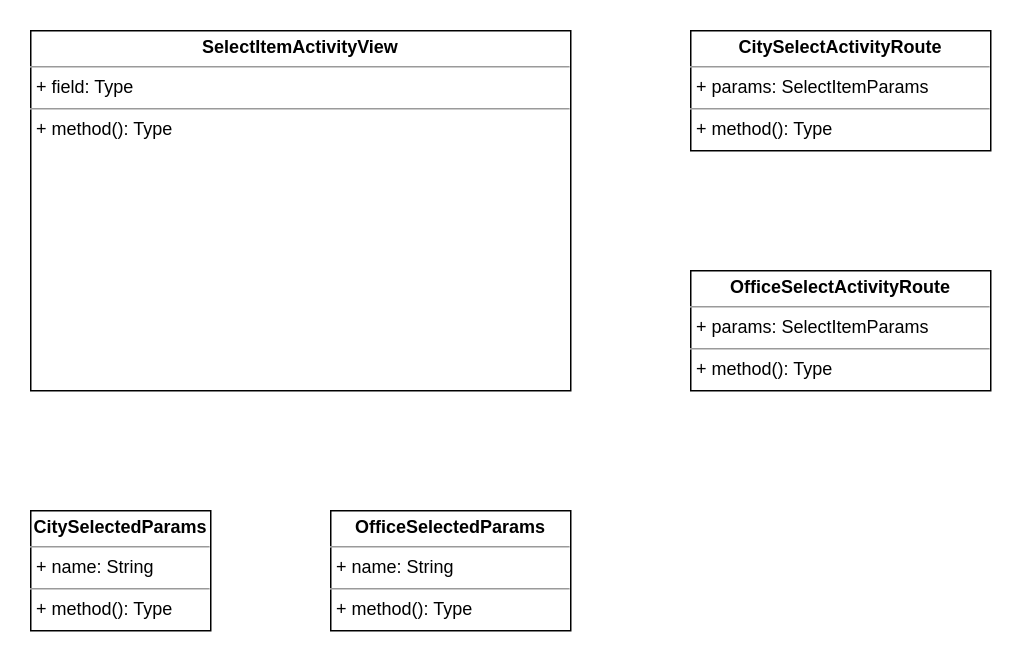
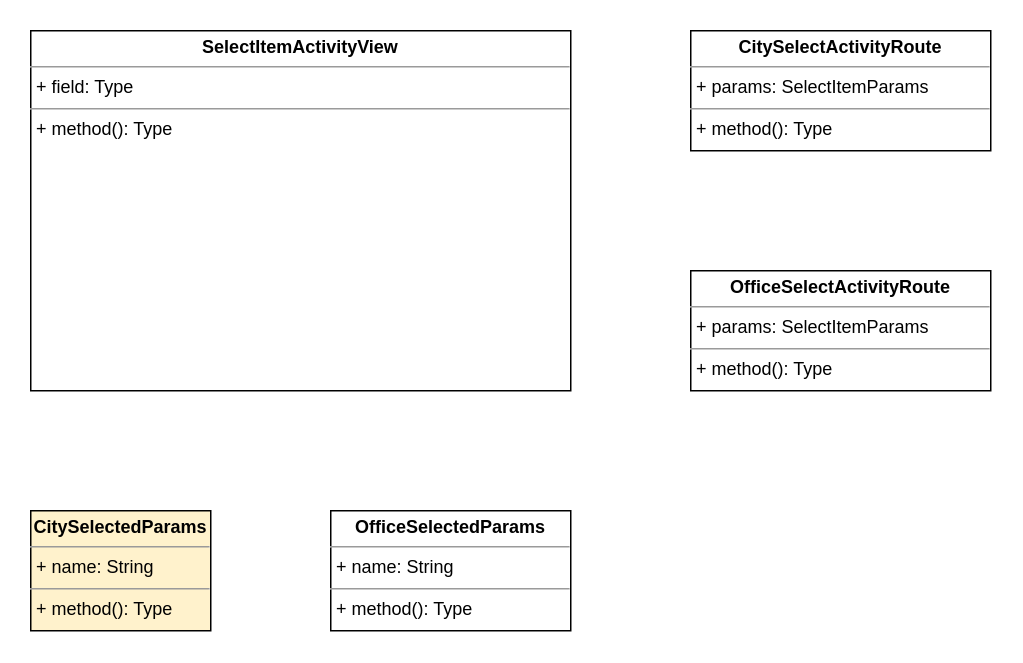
(121, 571) -> (121, 571)
